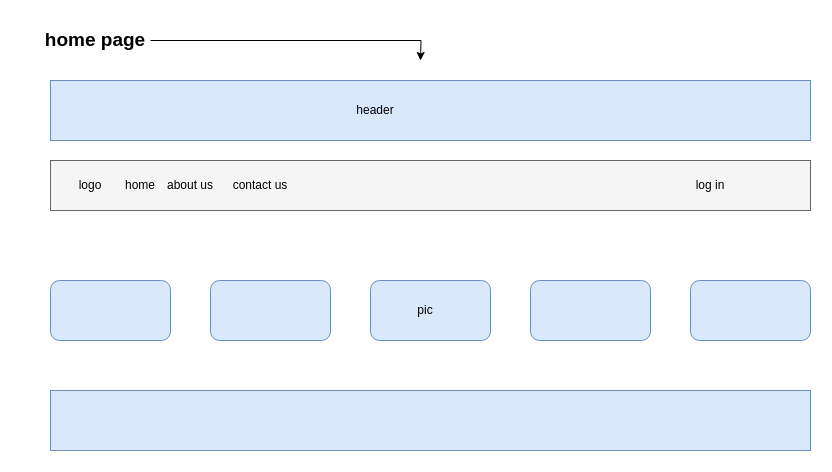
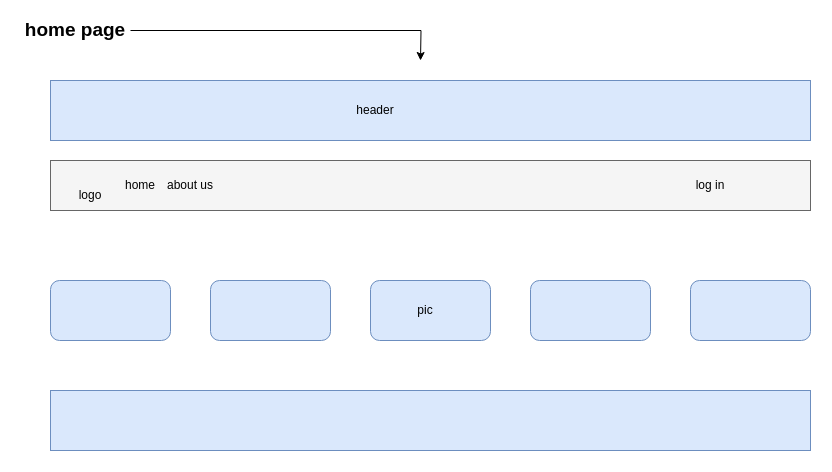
(96, 41) -> (76, 31)
(91, 186) -> (91, 196)
(261, 186) -> none
